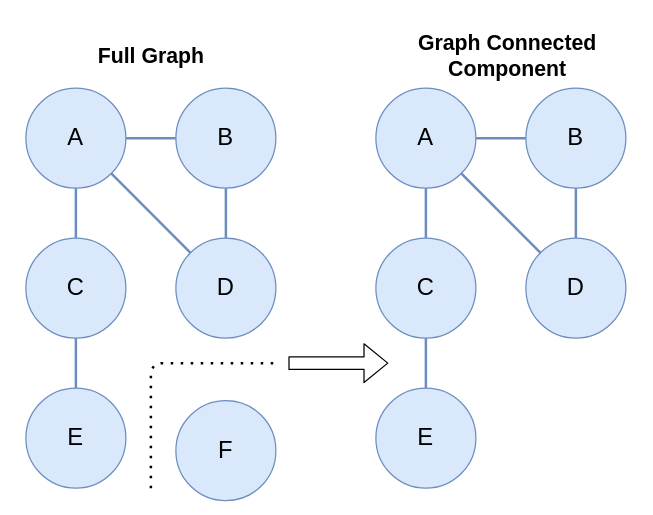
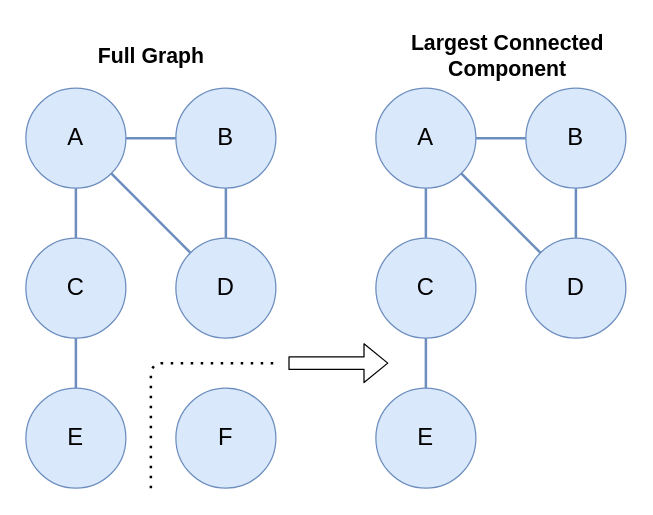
(508, 57) -> (508, 57)
(226, 451) -> (226, 438)
